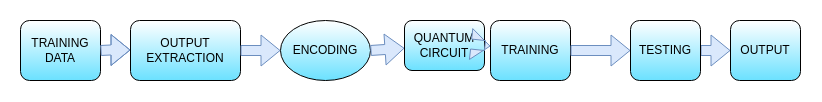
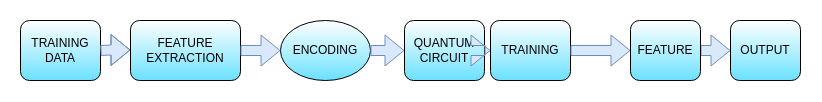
(445, 46) -> (445, 51)
(186, 51) -> (186, 51)
(666, 51) -> (666, 51)
